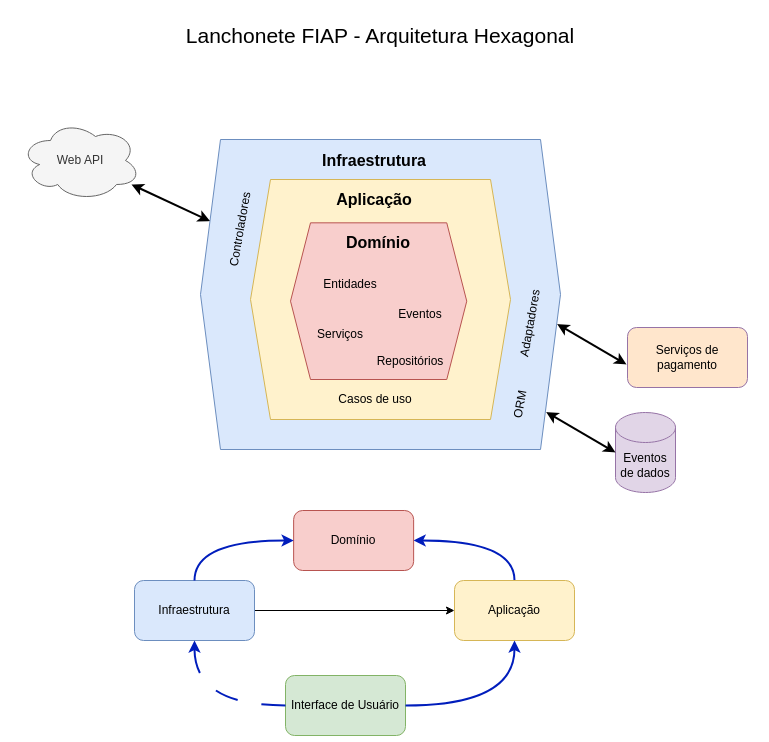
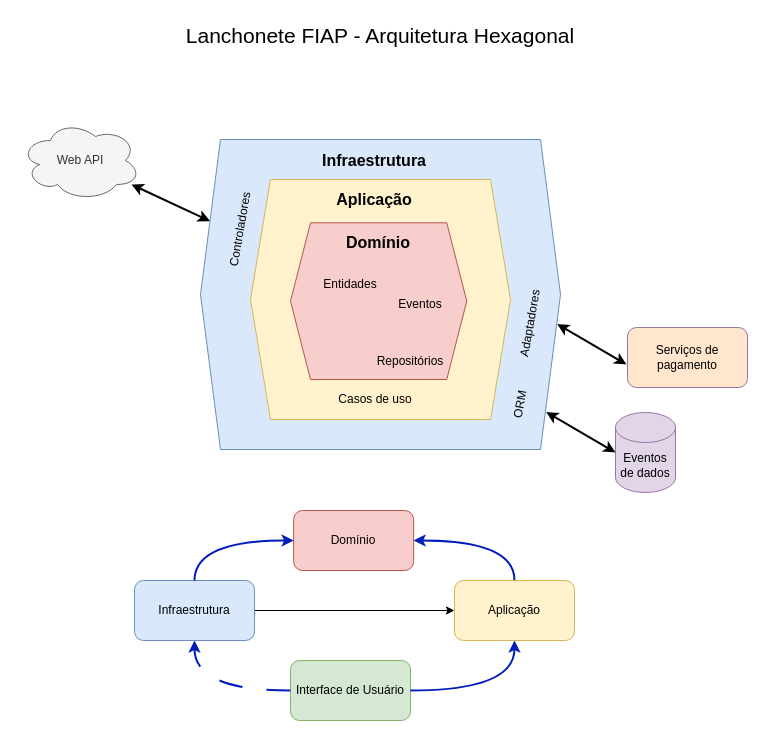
(421, 315) -> (421, 305)
(341, 335) -> none
(346, 706) -> (351, 691)
